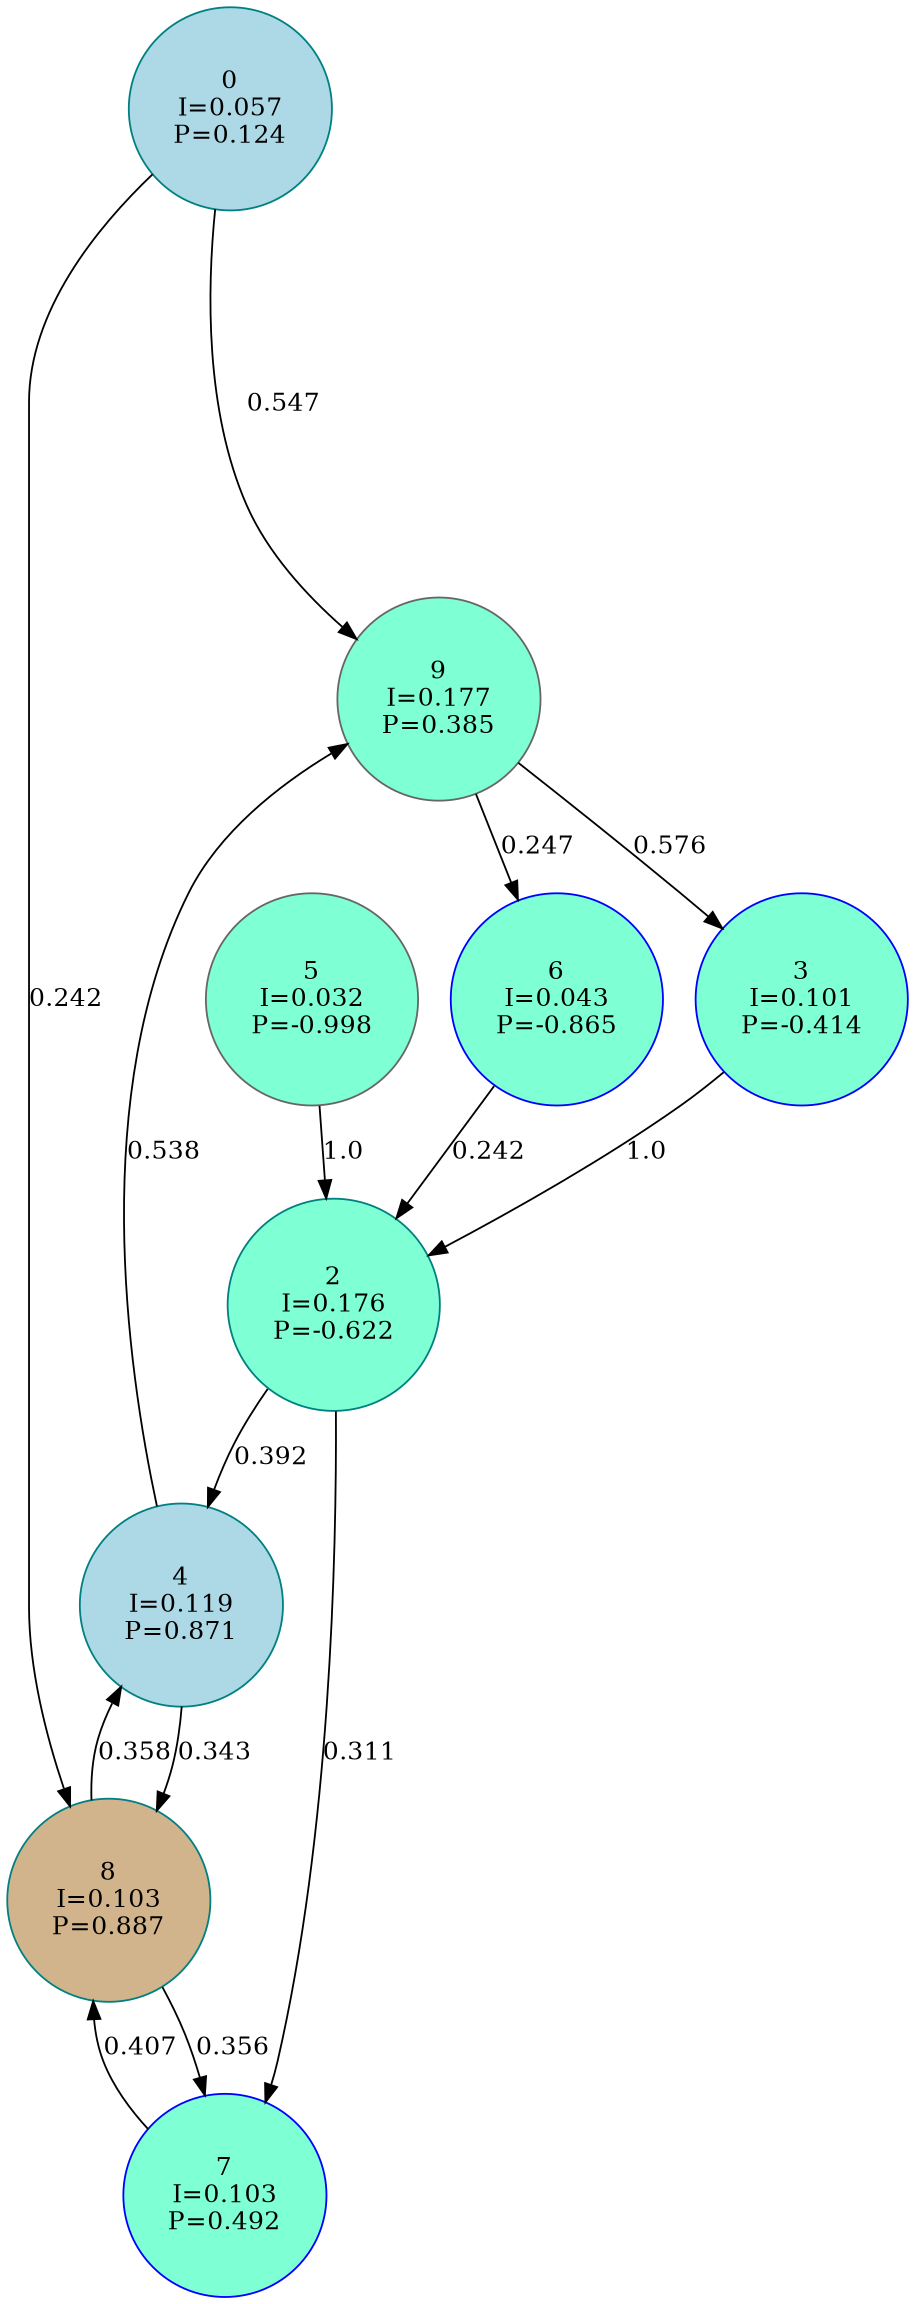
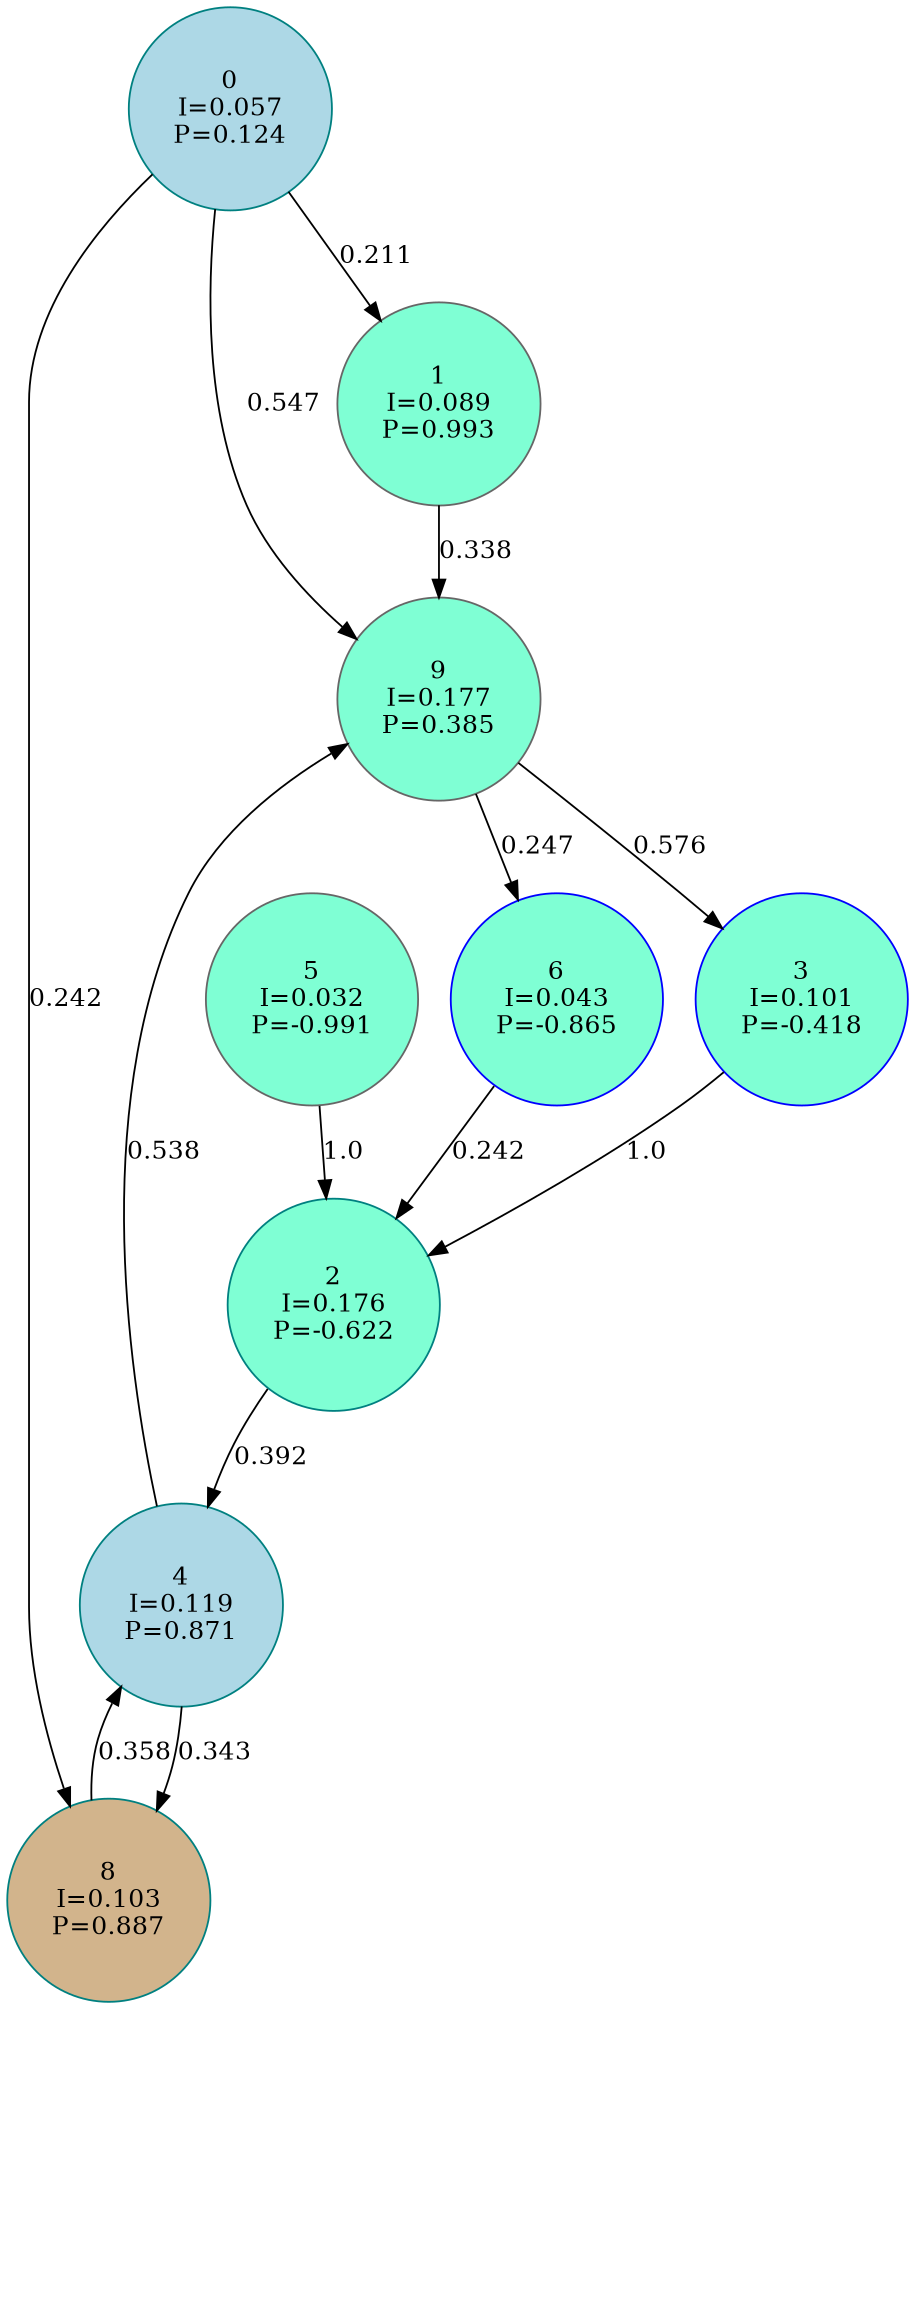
none -> (439, 404)
(312, 999) -> (312, 999)
(802, 999) -> (802, 999)
(225, 2195) -> none
